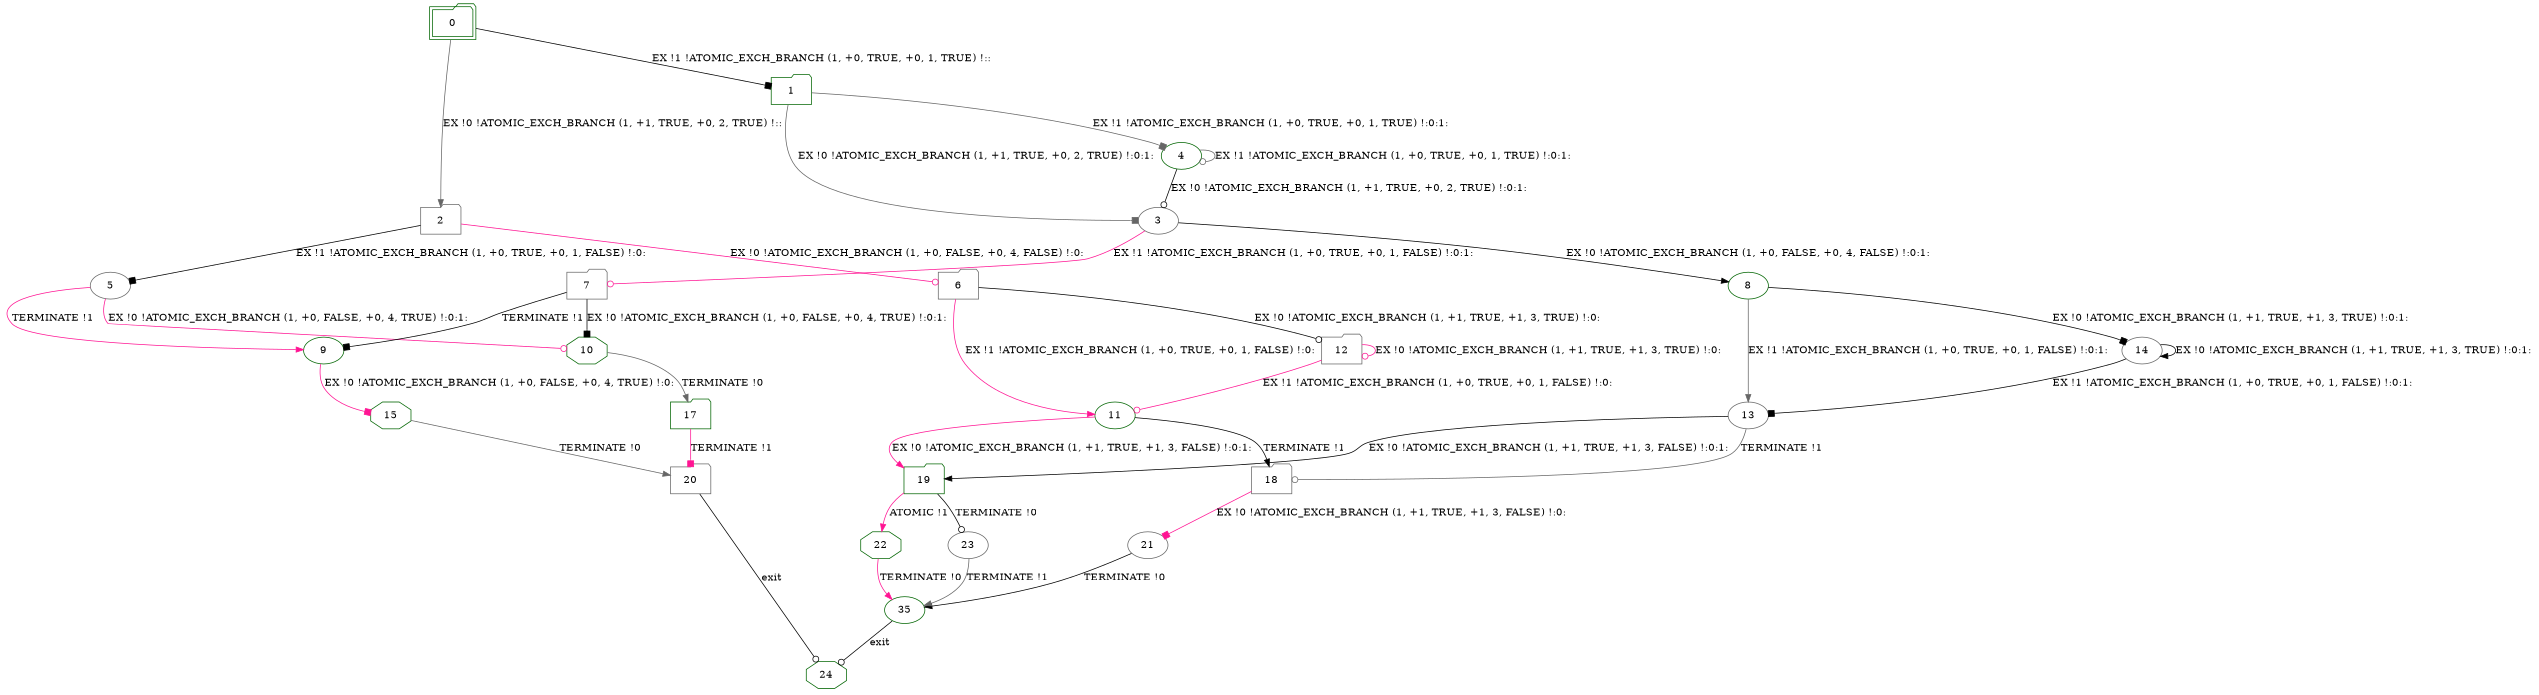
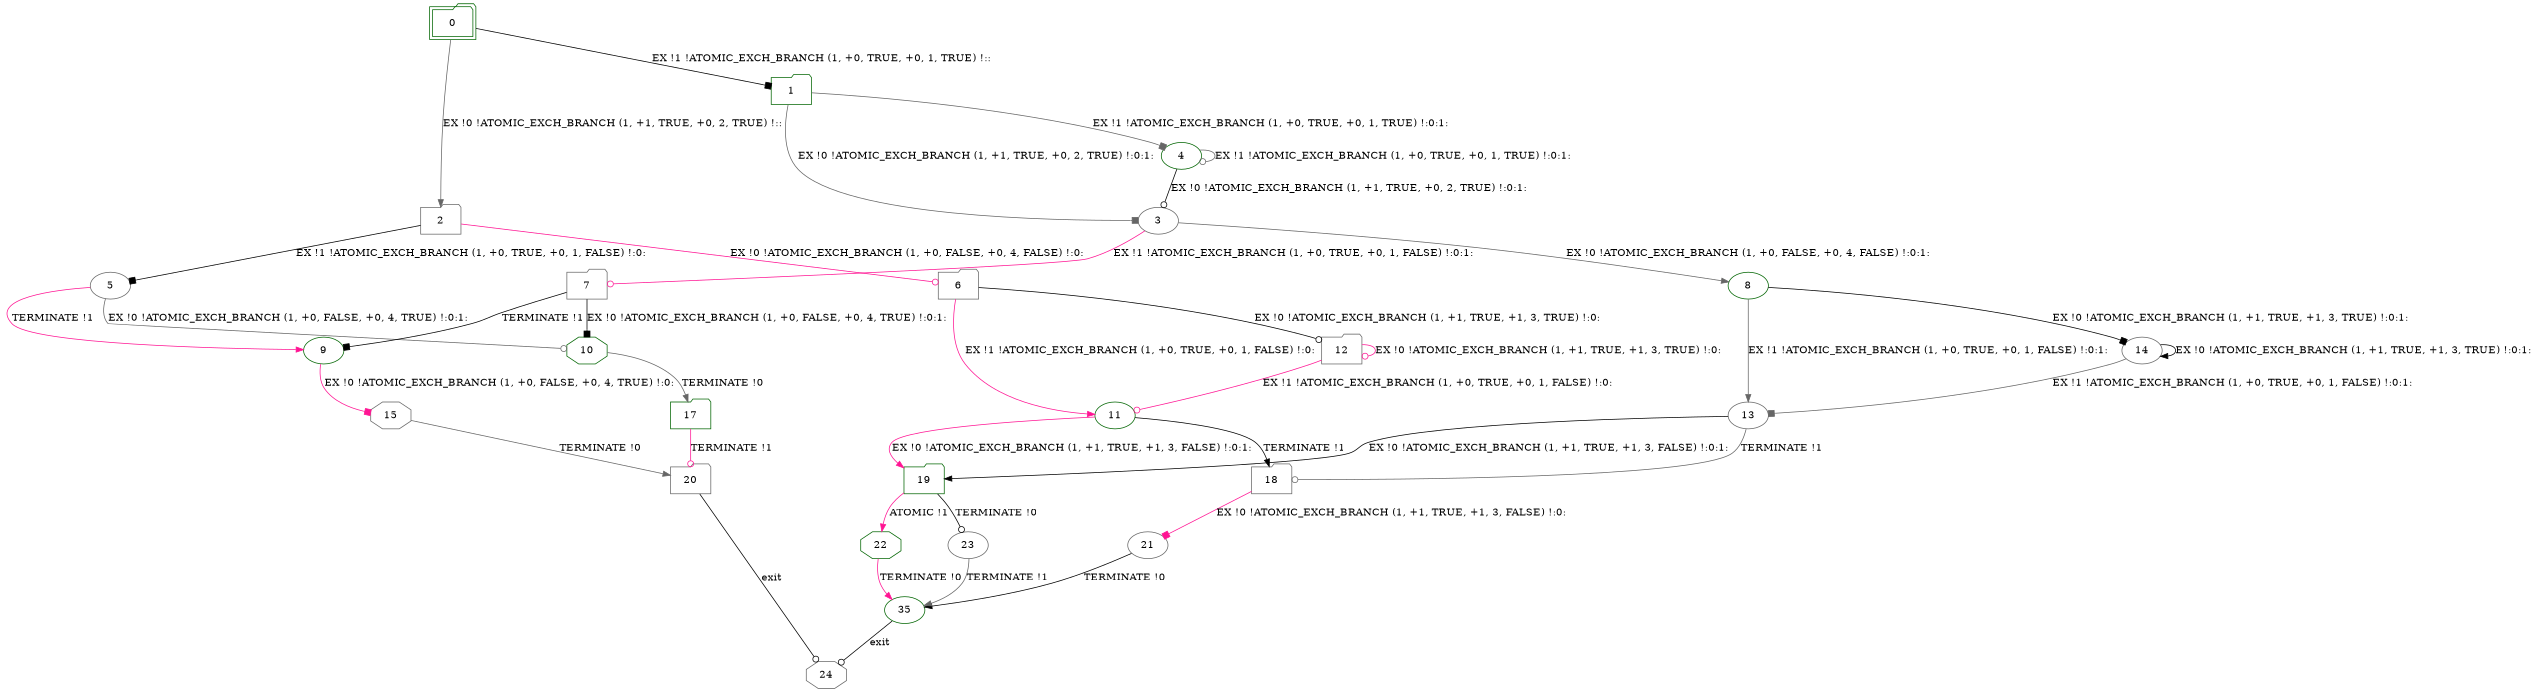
(1451, 245) -> (1451, 245)
(321, 335) -> (321, 335)
(1953, 395) -> (1953, 395)
(391, 415) -> (391, 415)
(691, 444) -> (691, 445)
(826, 675) -> (826, 675)
